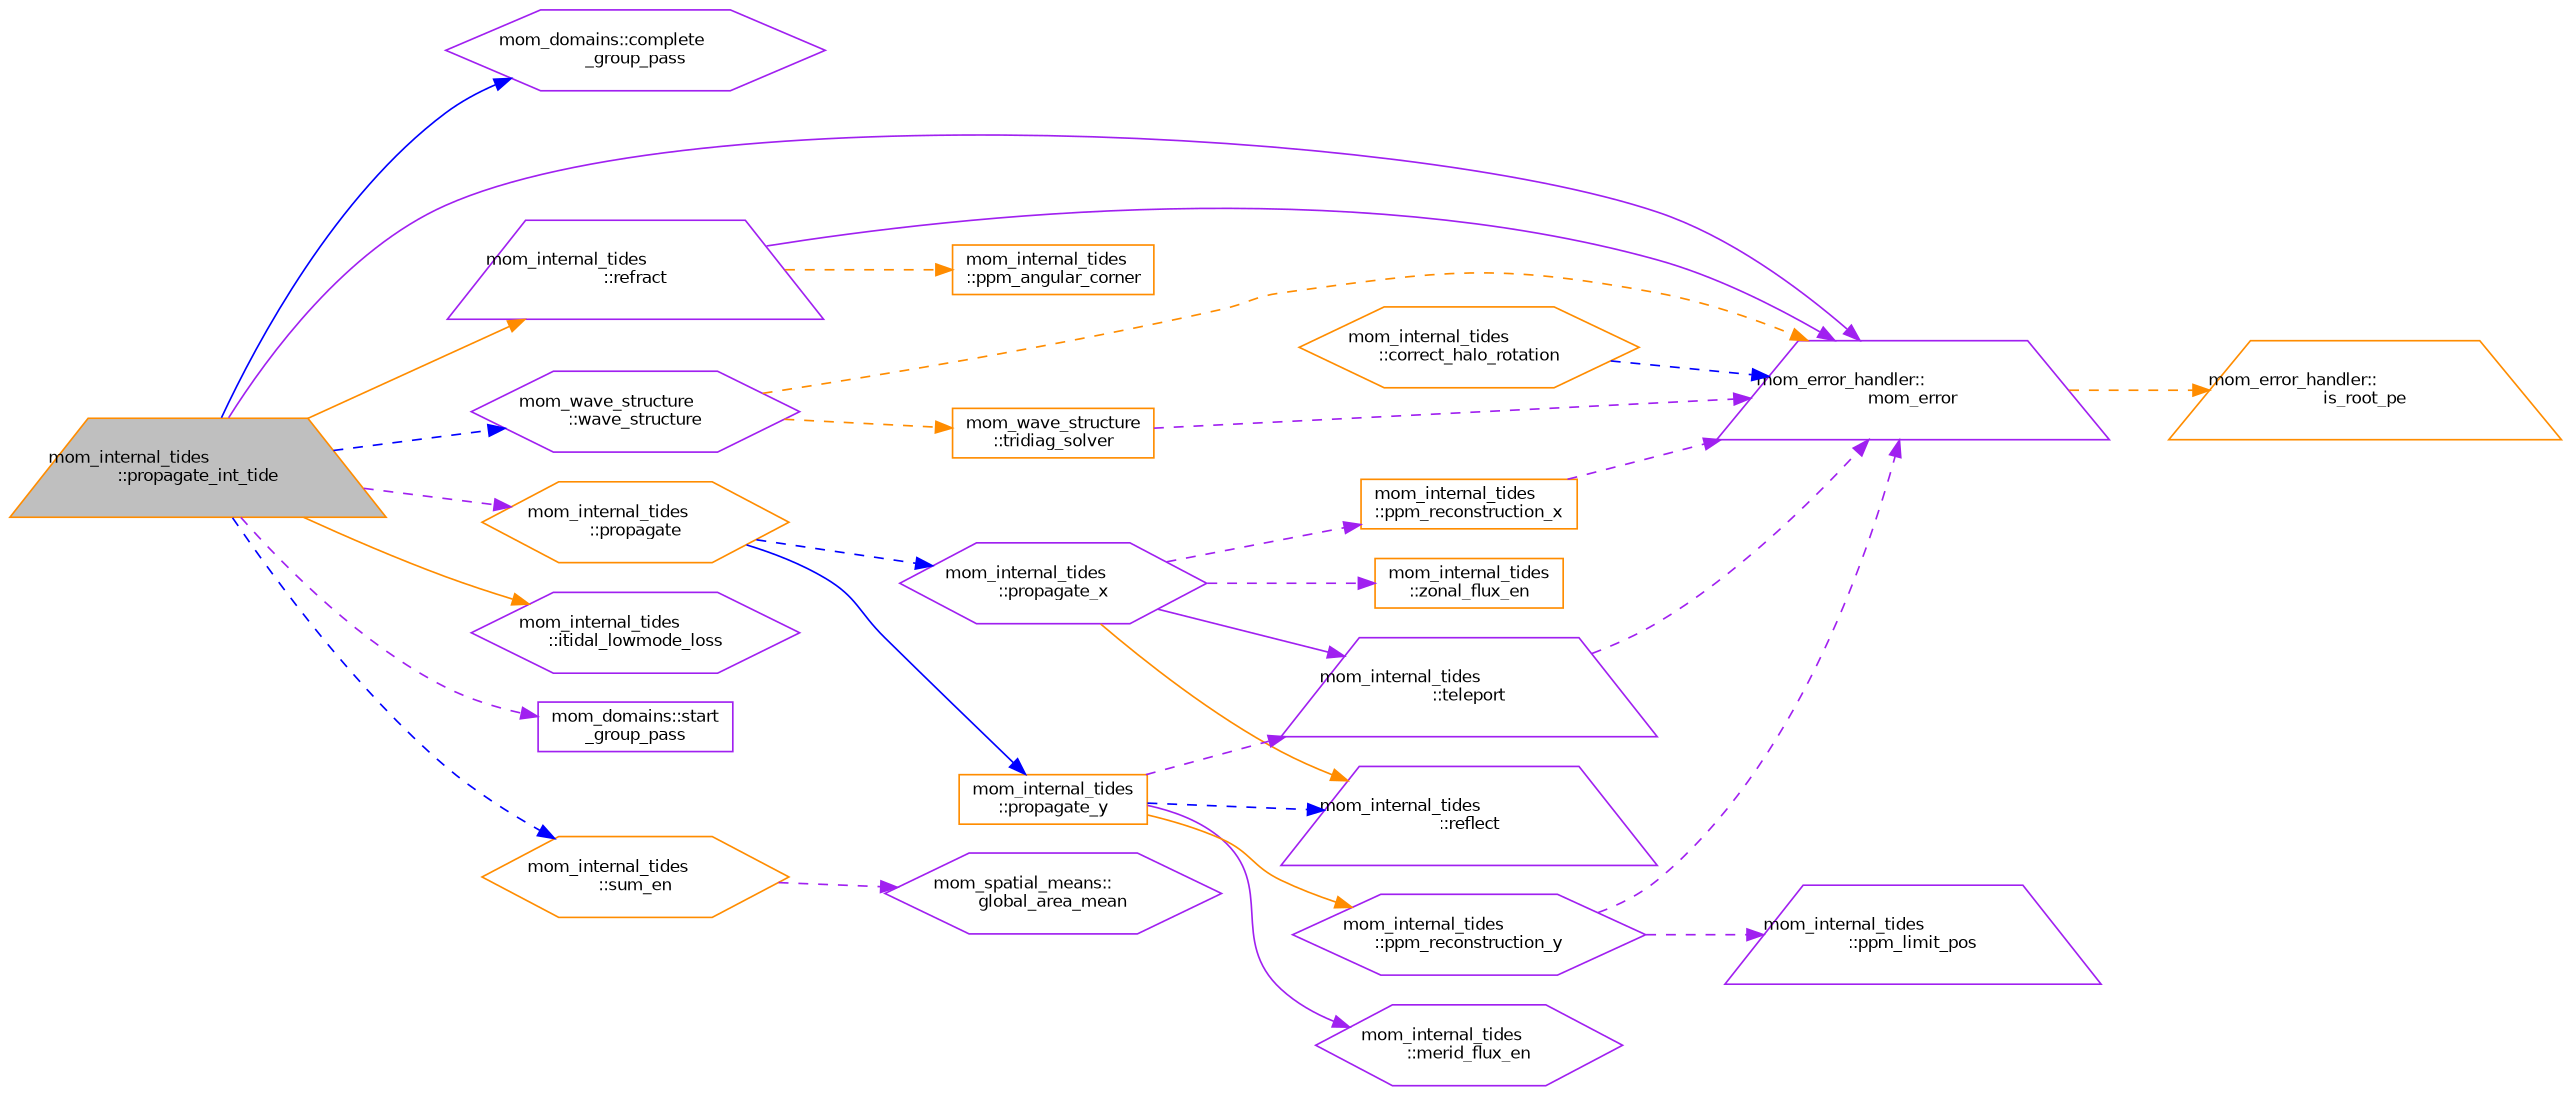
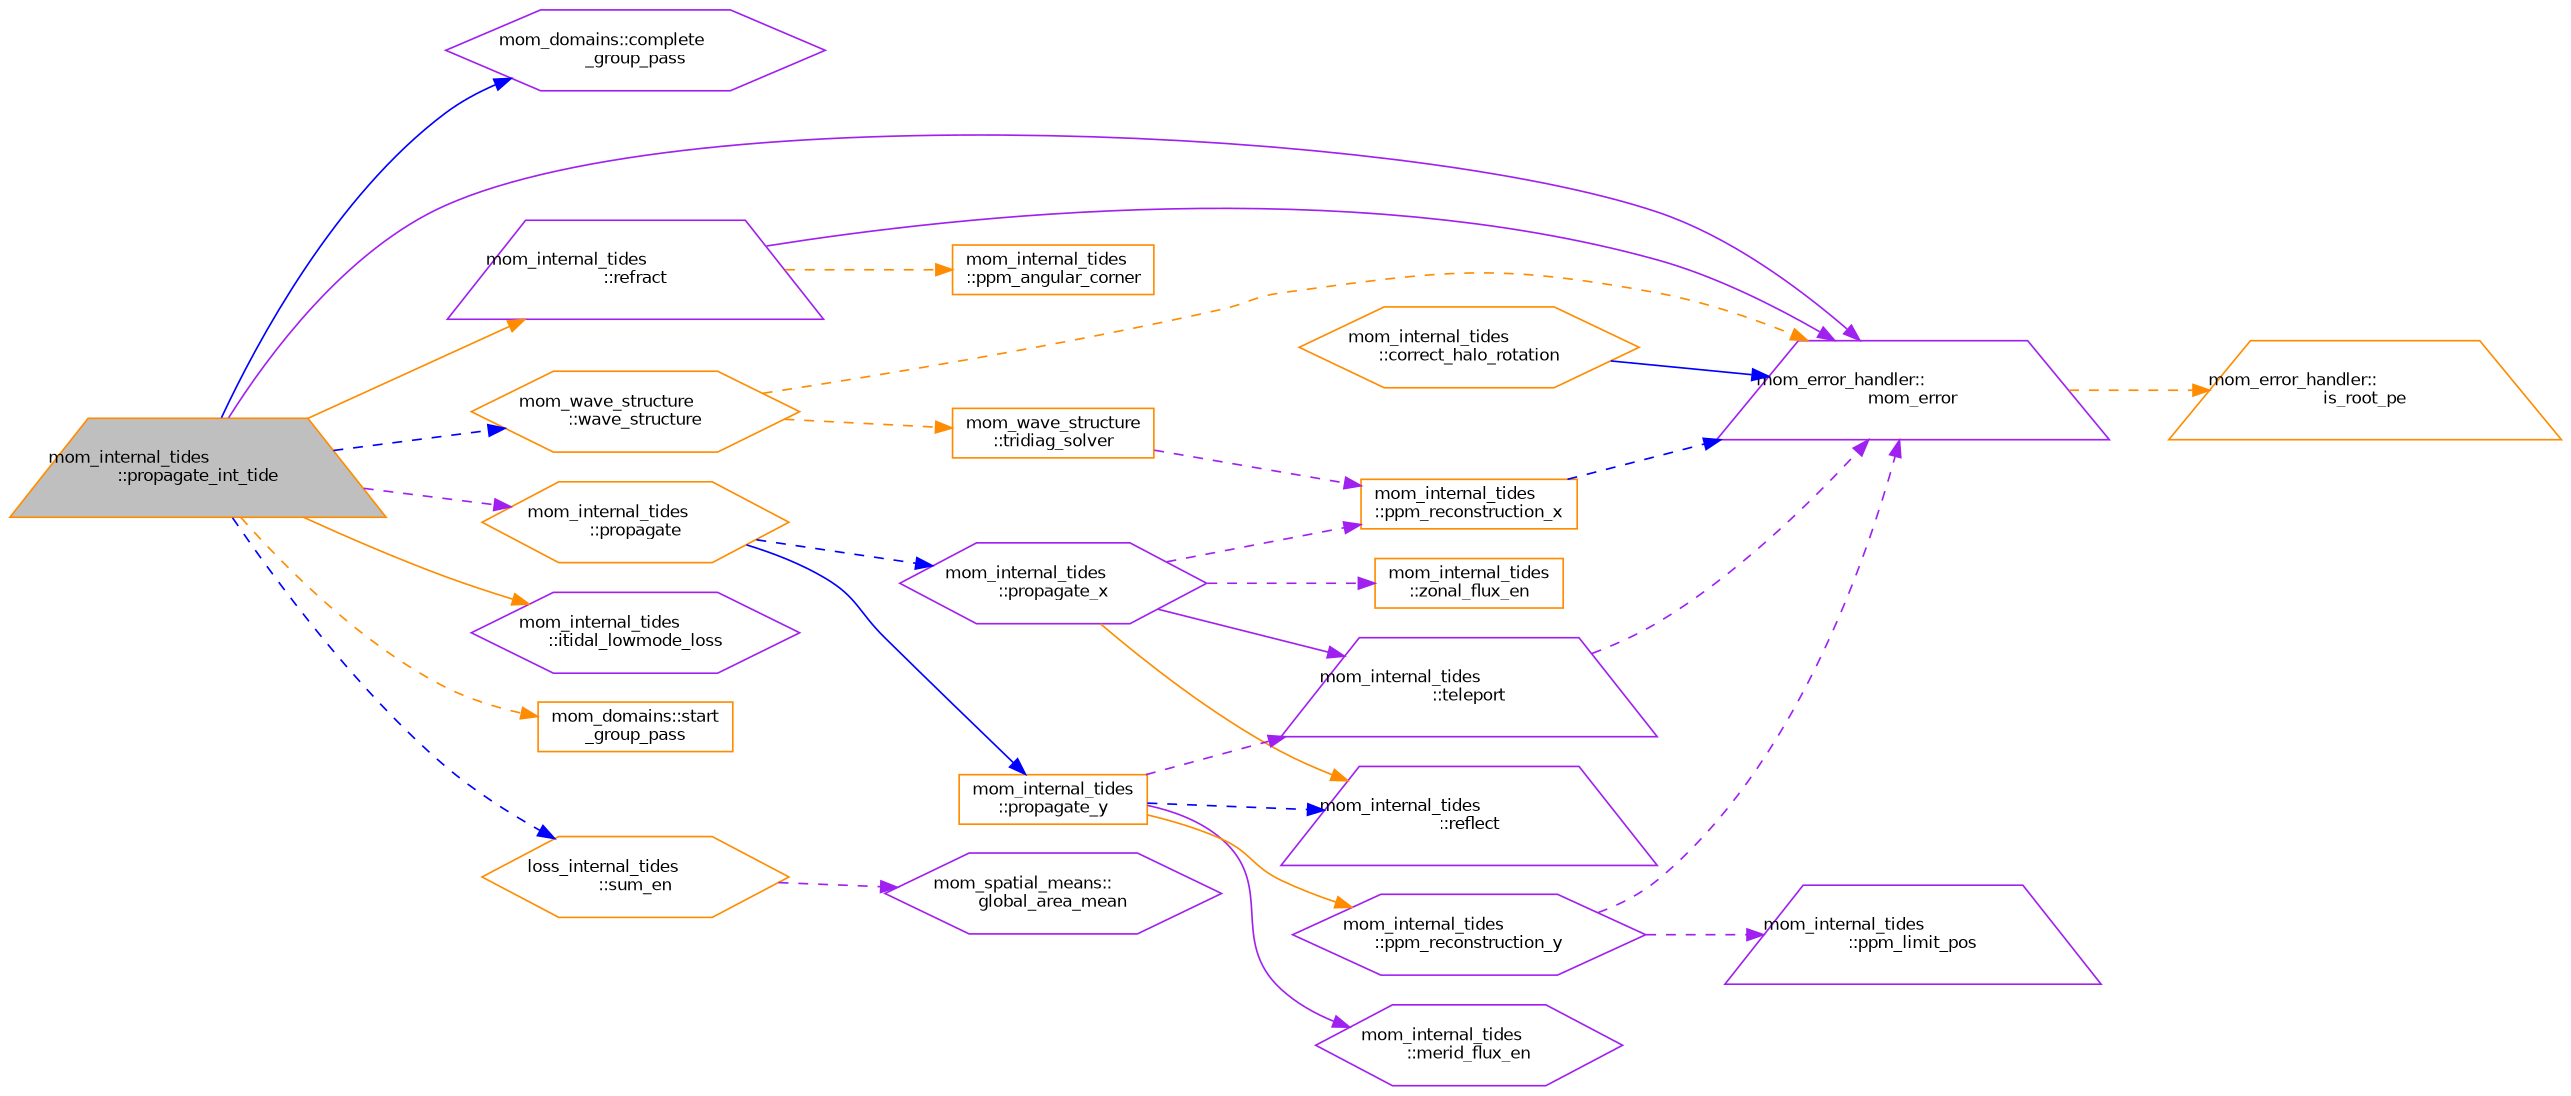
(1681, 368) -> (1681, 368)
(635, 412) -> (635, 412)
(1444, 414) -> (1249, 467)
(1636, 462) -> (1636, 462)
(367, 637) -> (367, 637)
(635, 727) -> (635, 727)
(635, 877) -> (635, 877)
